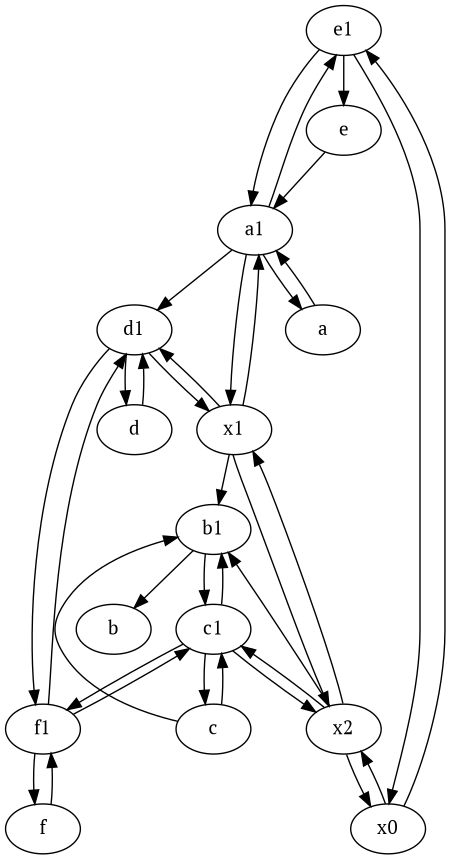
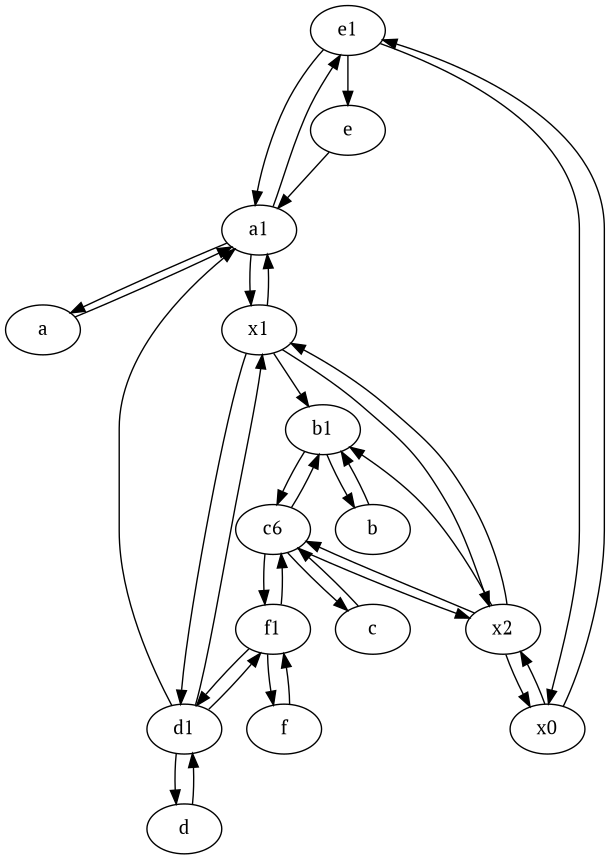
(200, 276) -> (119, 469)
(213, 629) -> (273, 529)
(62, 651) -> (359, 484)
